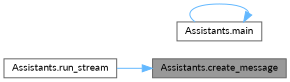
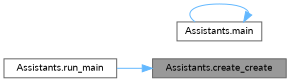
(60, 68) -> (60, 68)
(219, 68) -> (219, 68)
